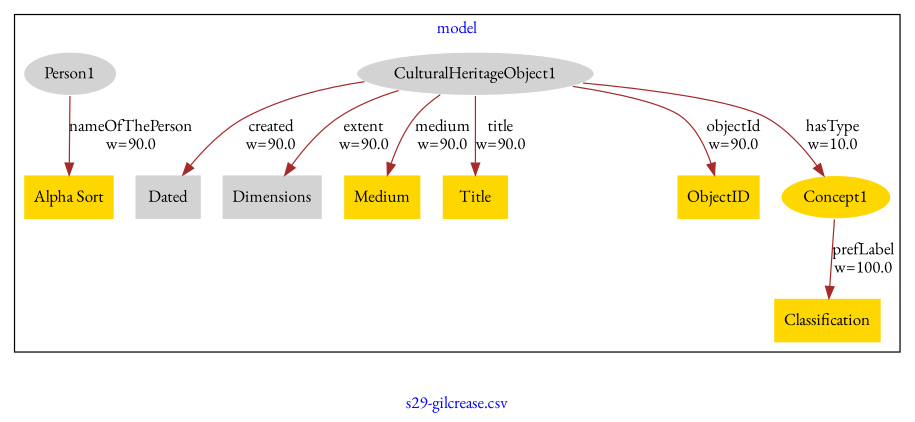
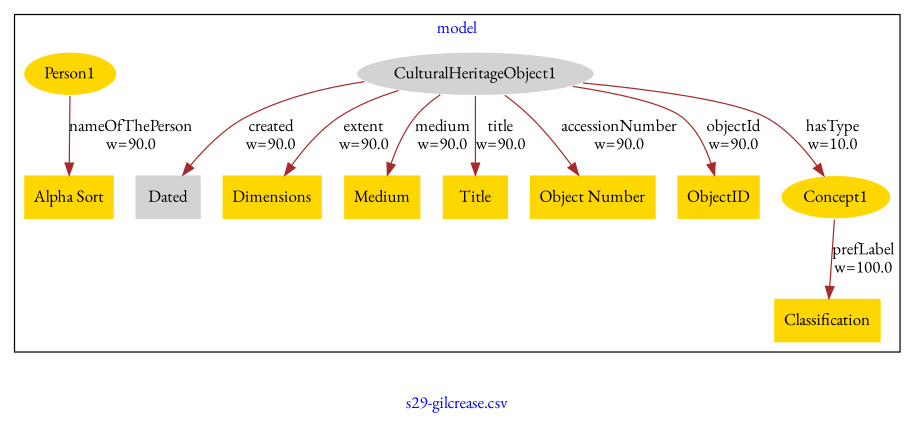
(70, 74) -> (70, 74)
(272, 197) -> (272, 197)
none -> (593, 197)
